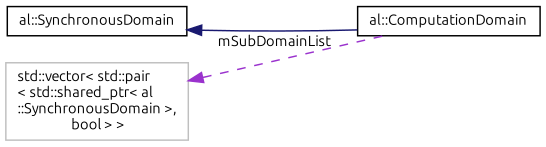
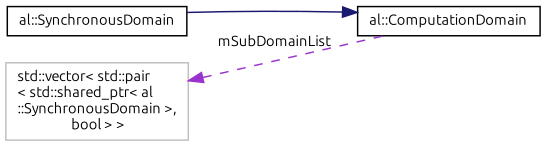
(280, 31) -> (265, 11)
